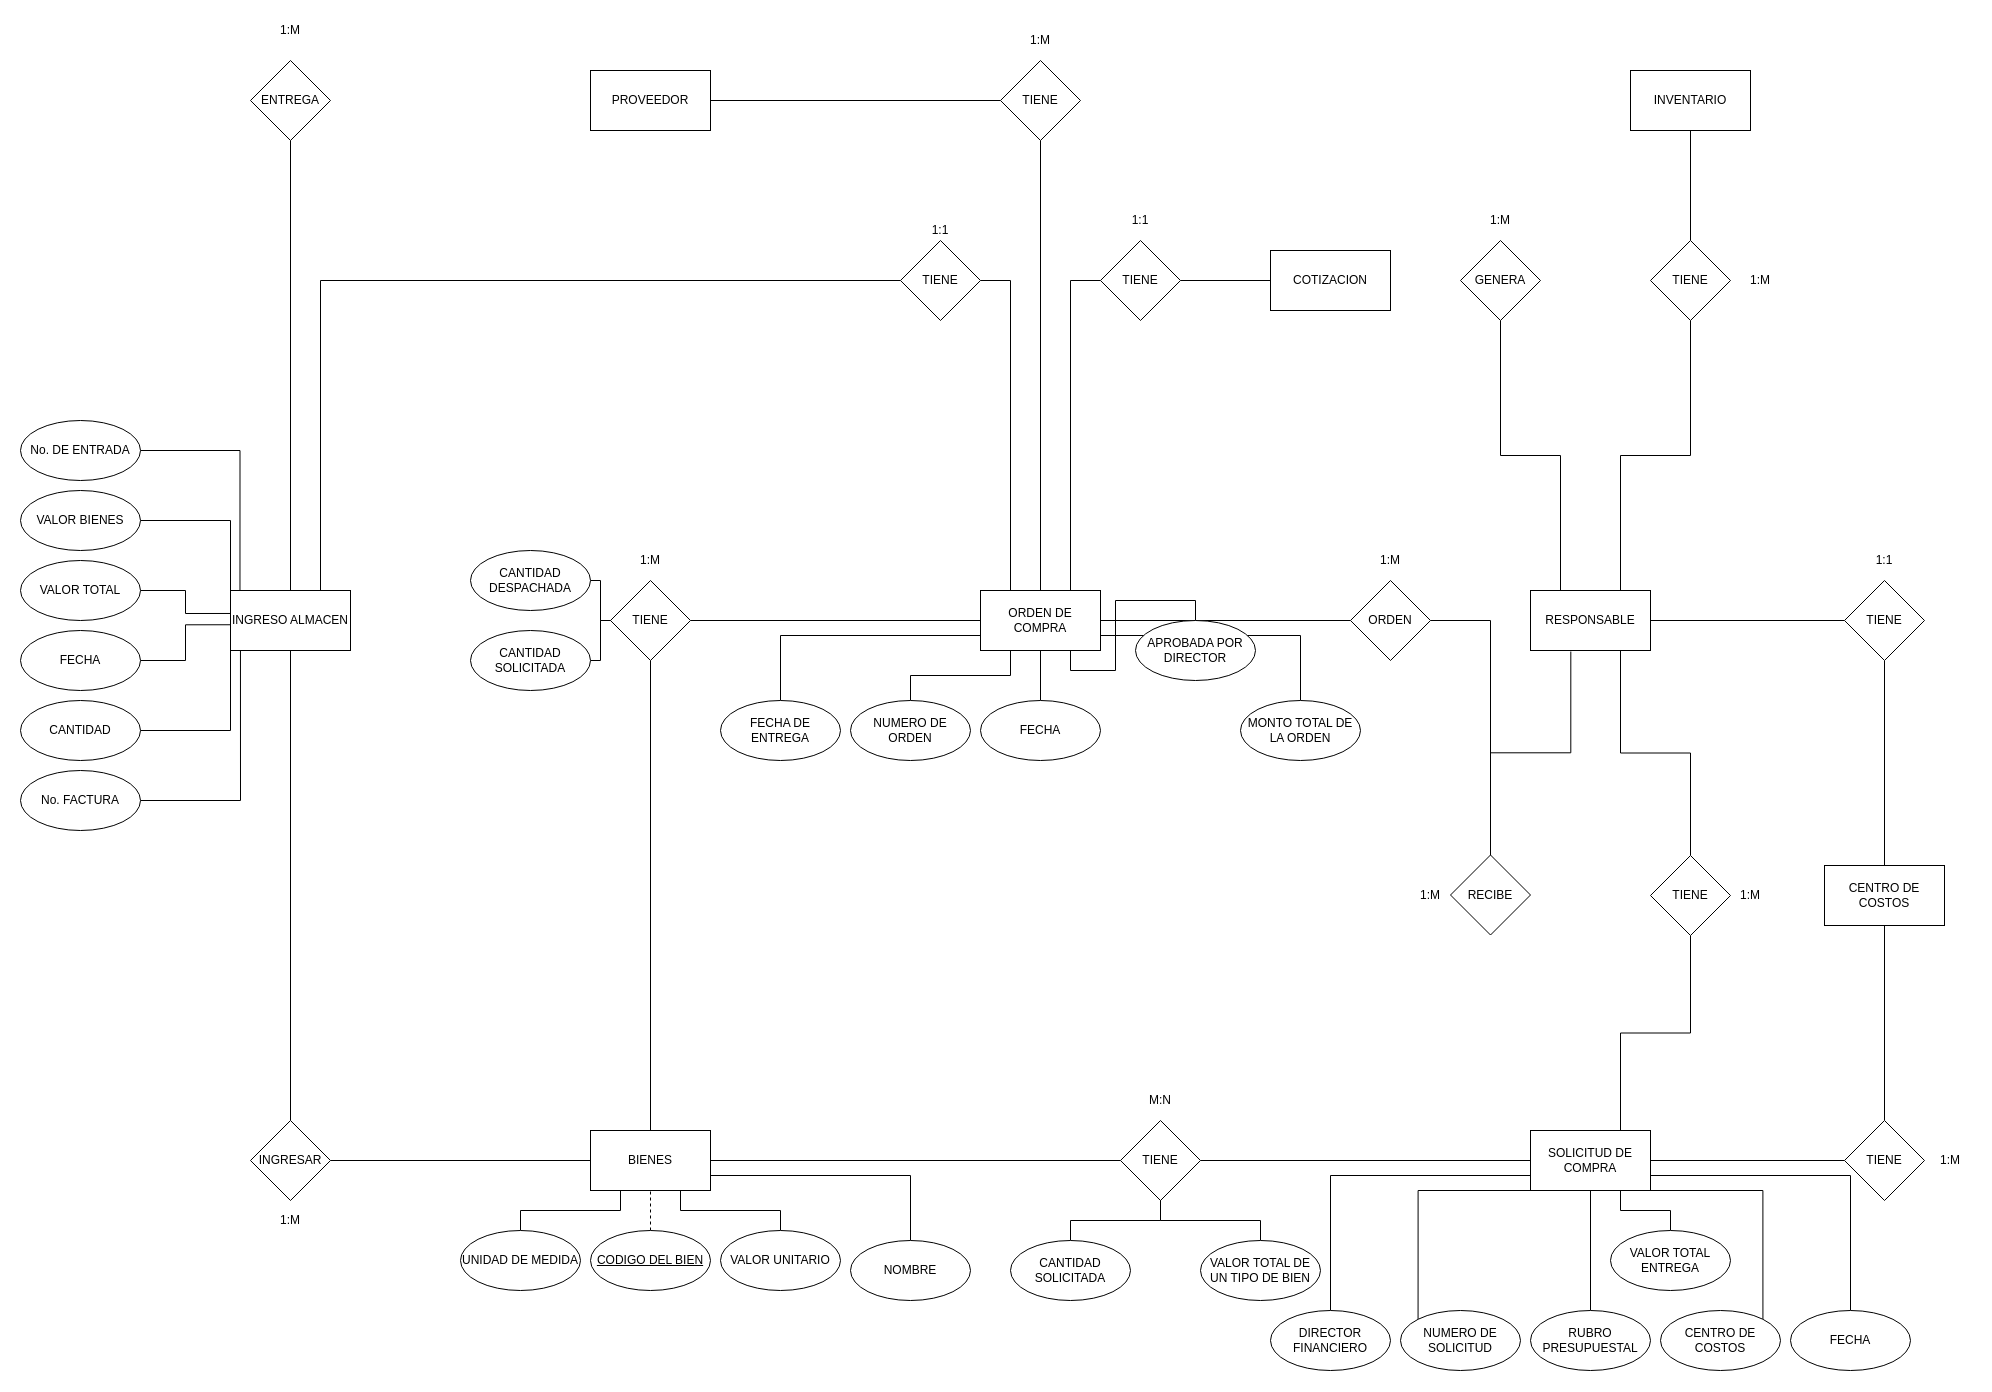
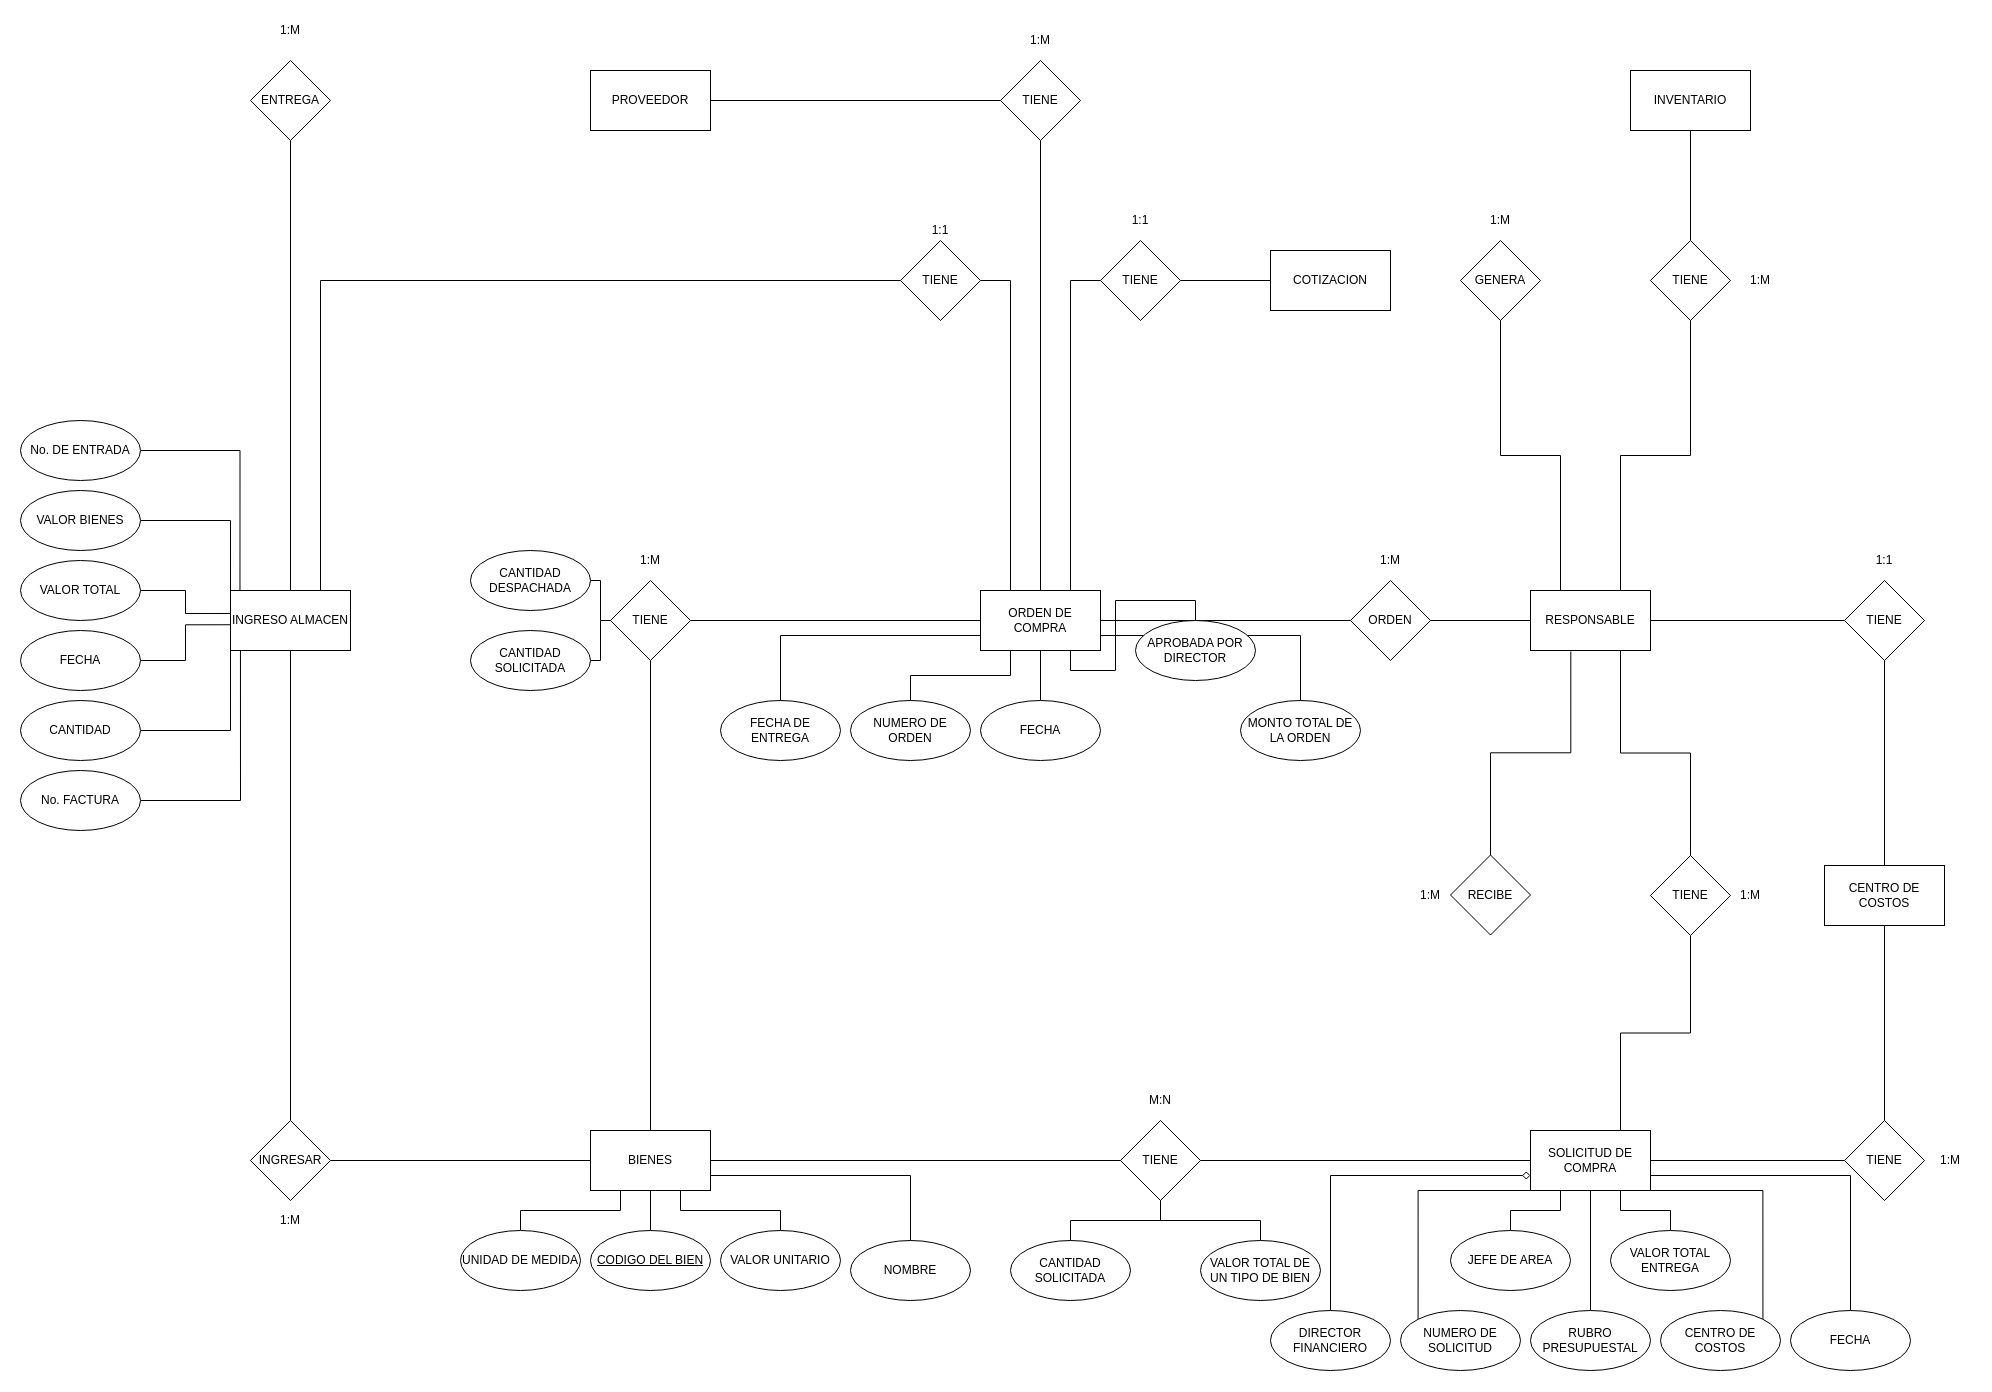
(1491, 684) -> (1509, 621)
(1526, 1176) -> (1522, 1176)
(651, 1210) -> (651, 1210)
none -> (1536, 1211)
none -> (1511, 1261)
